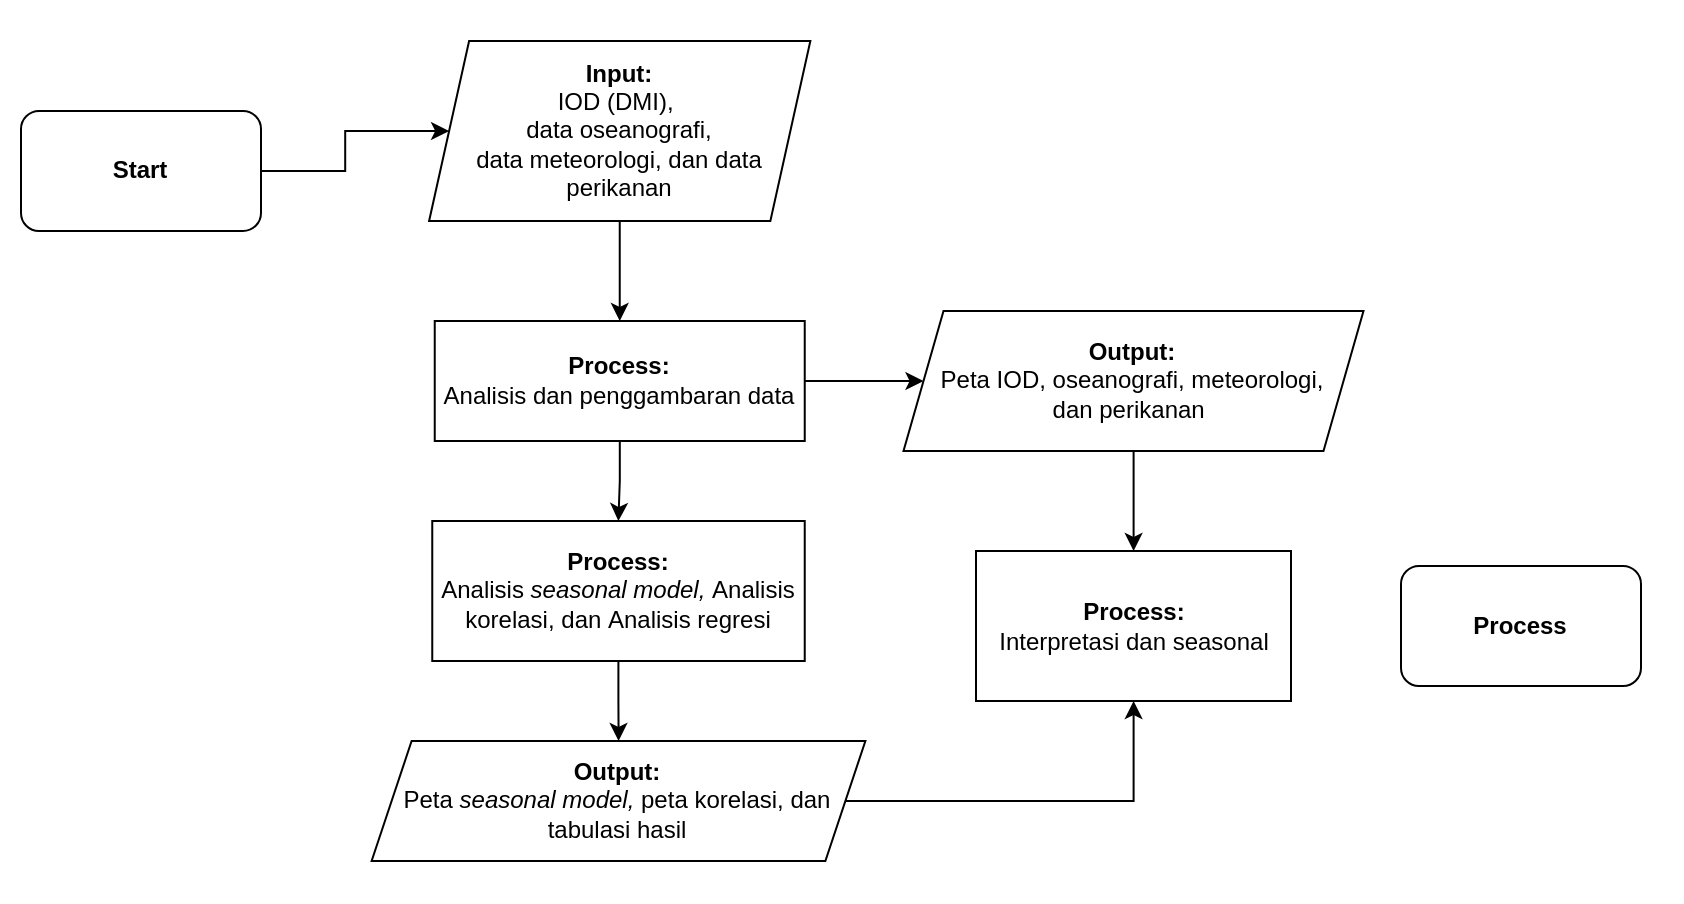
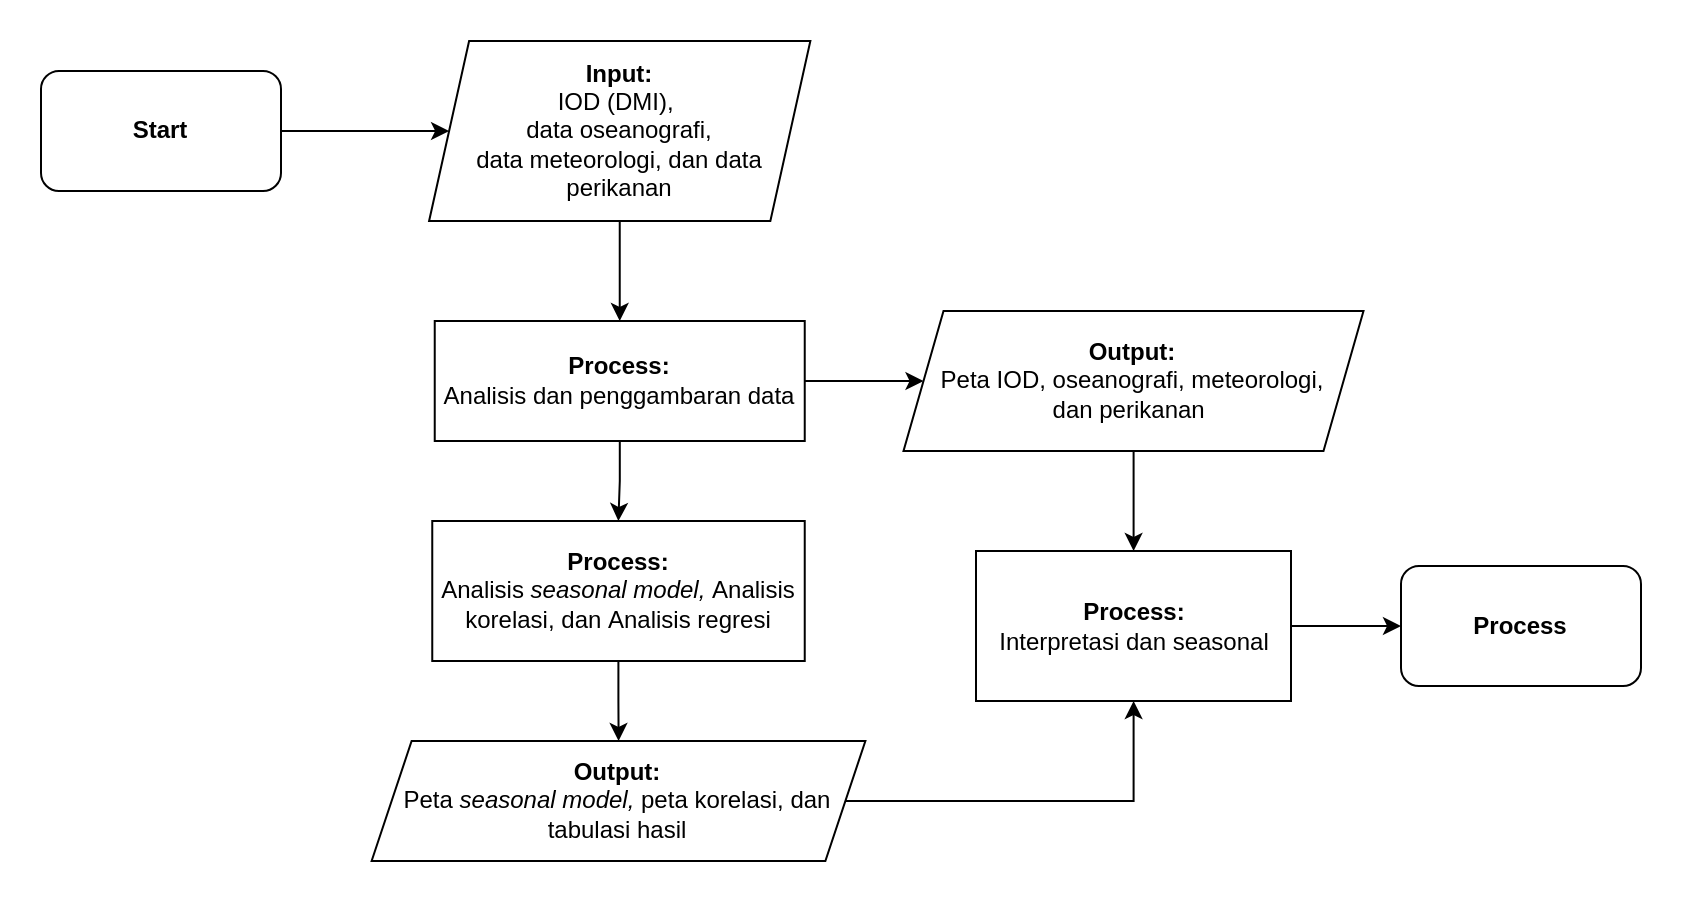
(141, 171) -> (161, 131)
none -> (1339, 626)
